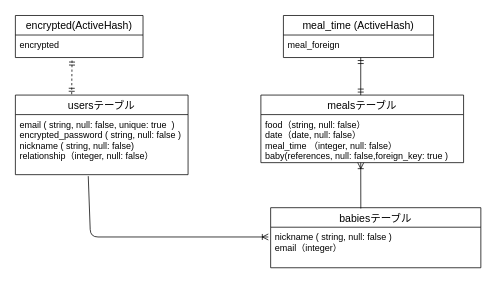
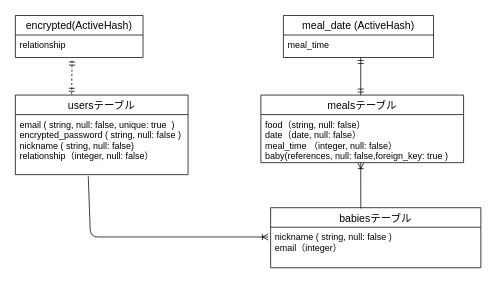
(358, 26) -> (358, 26)
(42, 45) -> (46, 45)
(315, 45) -> (308, 45)
